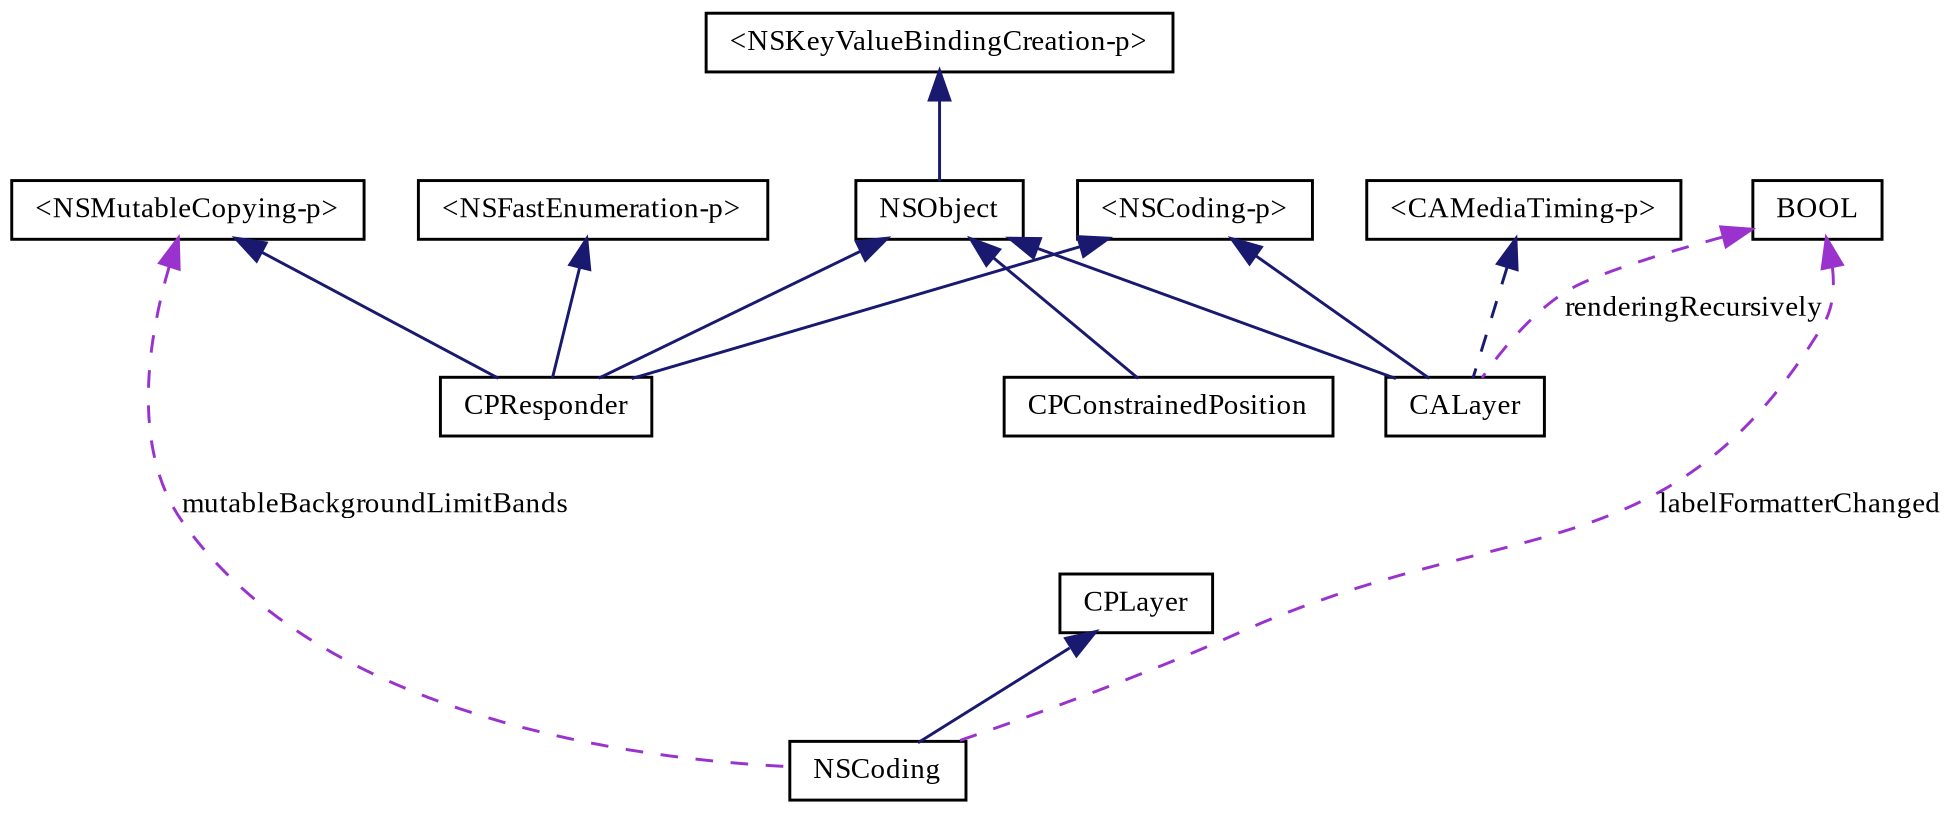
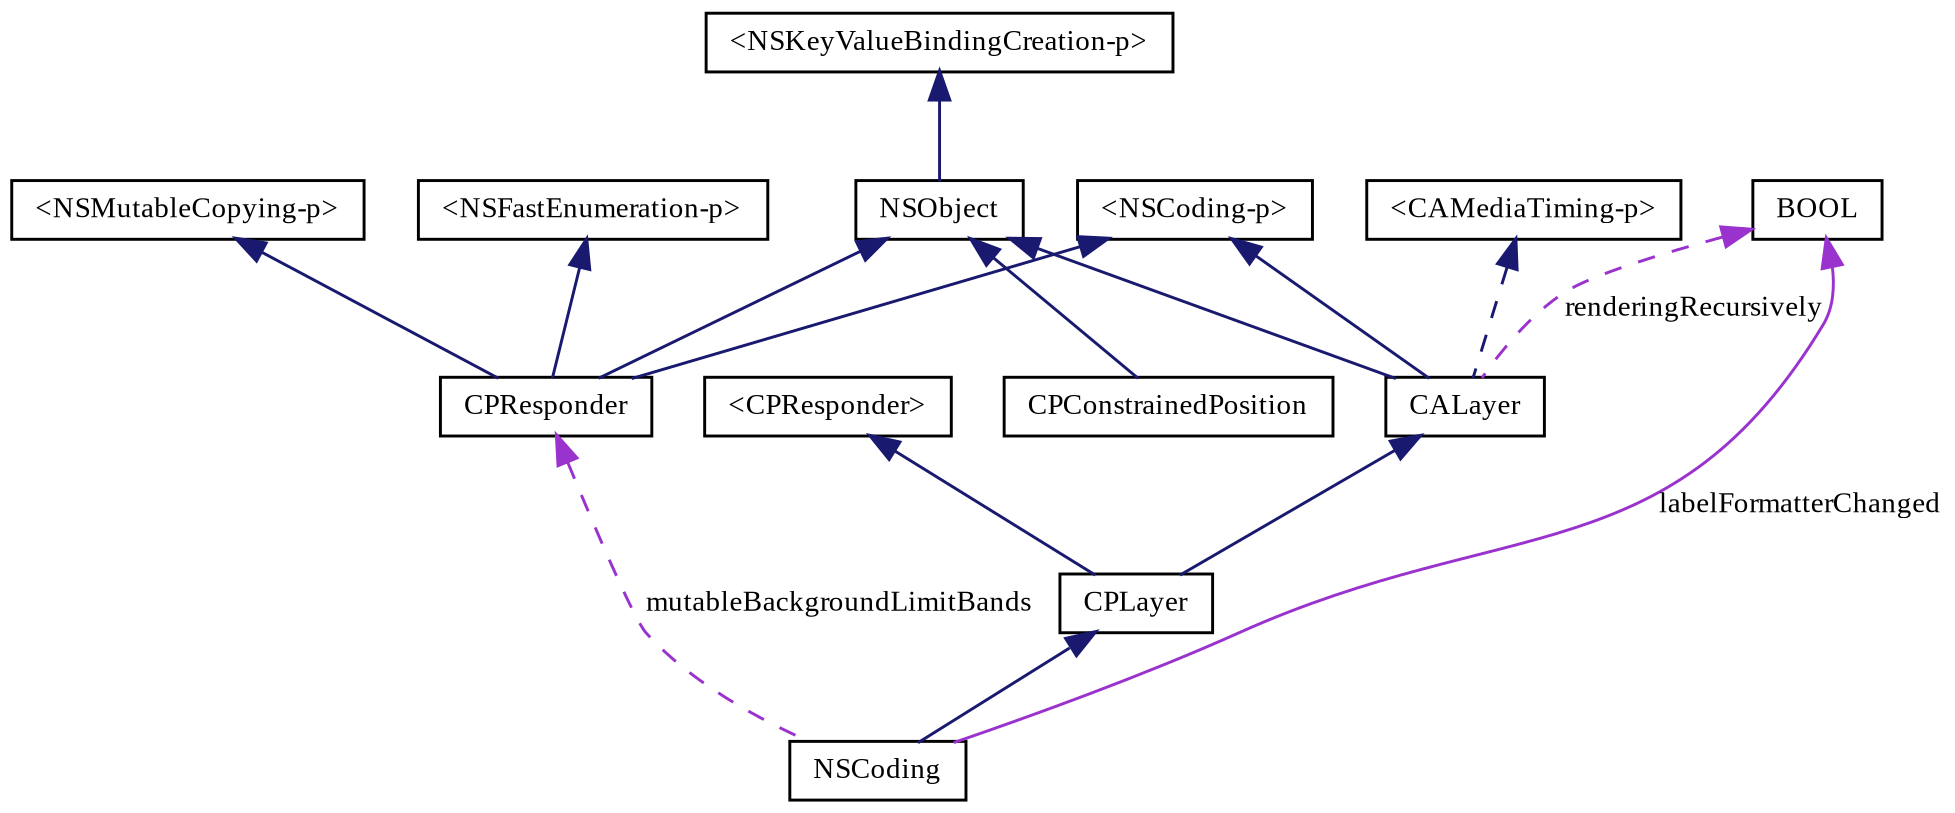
none -> (828, 407)
none -> (1287, 513)
(1444, 563) -> (1444, 563)
(338, 654) -> (650, 637)
